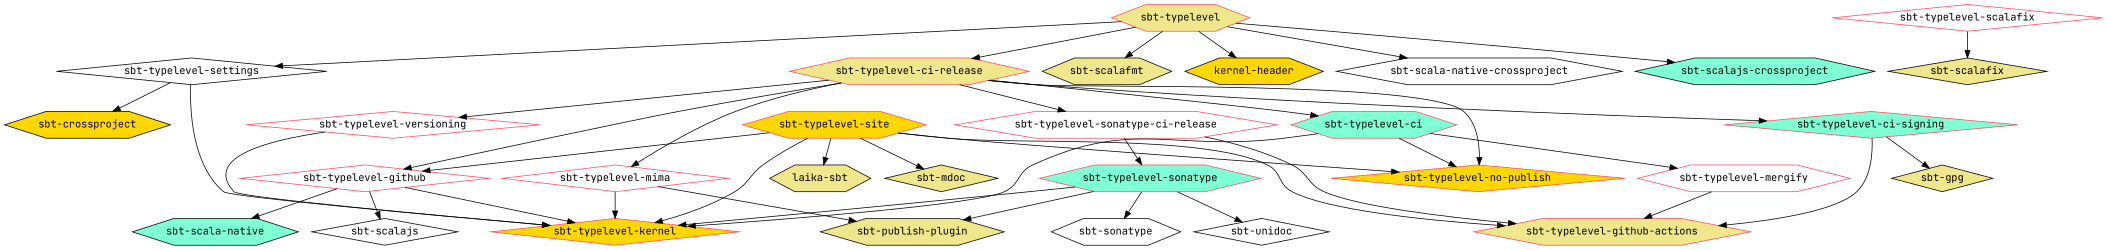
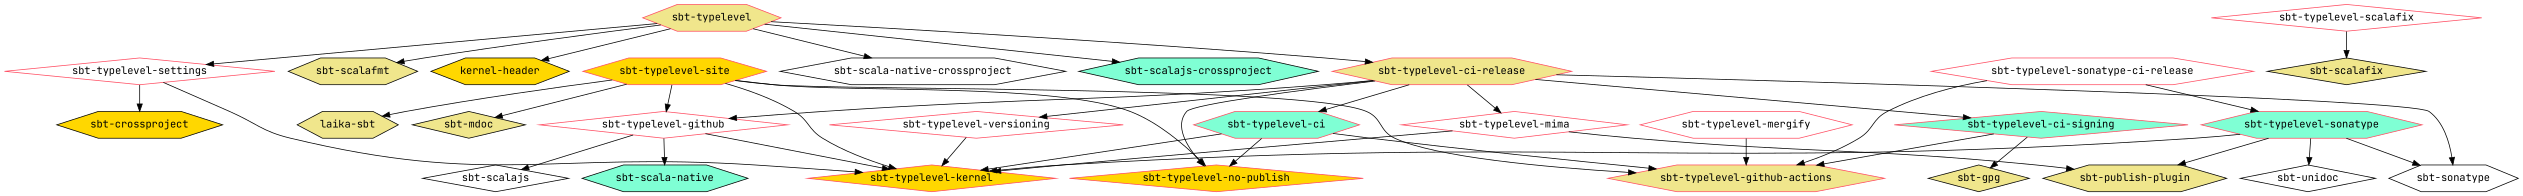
(192, 71) -> (140, 71)
(1009, 97) -> (2019, 89)
(1550, 150) -> (1451, 148)
